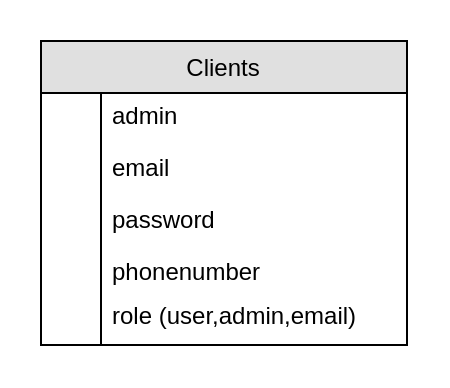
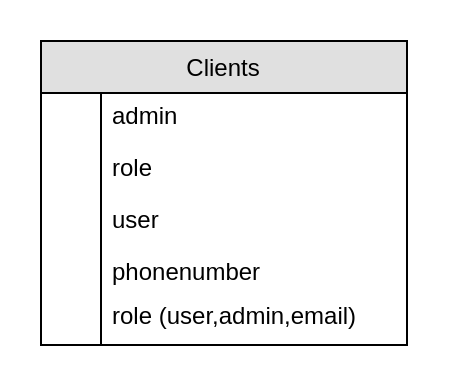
(139, 168) -> (136, 168)
(166, 220) -> (139, 220)
